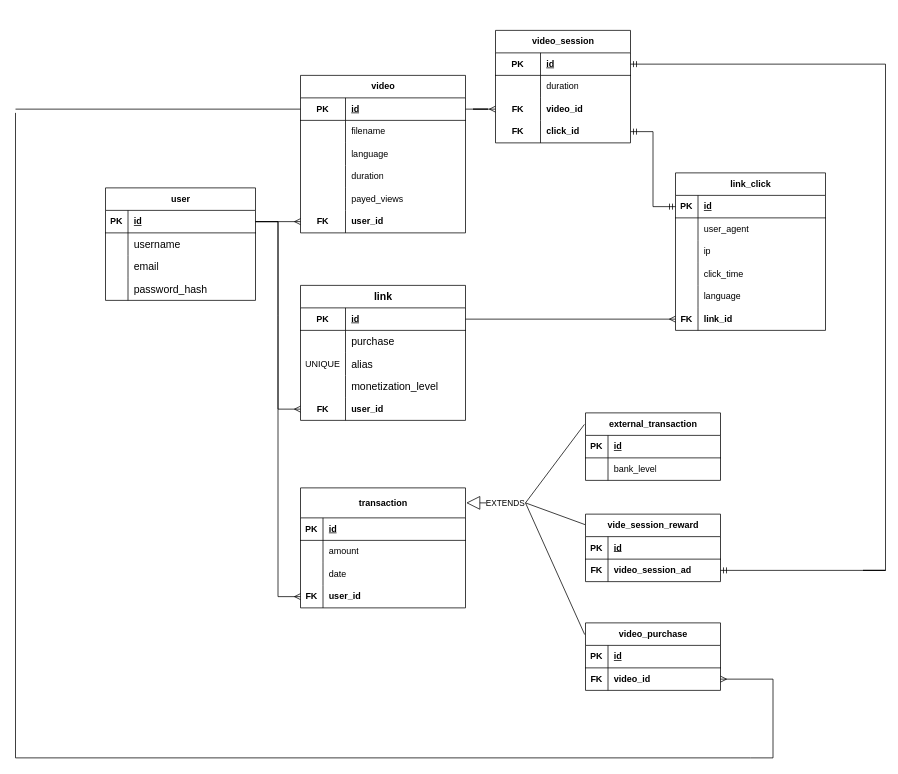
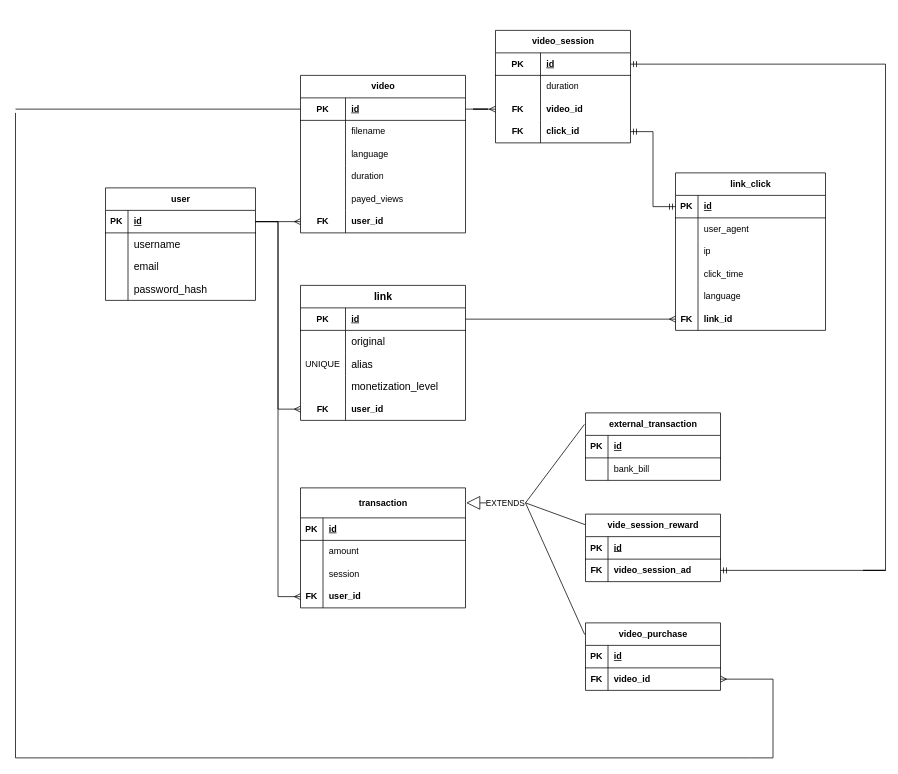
(372, 342) -> (368, 342)
(637, 469) -> (633, 469)
(339, 574) -> (345, 574)
